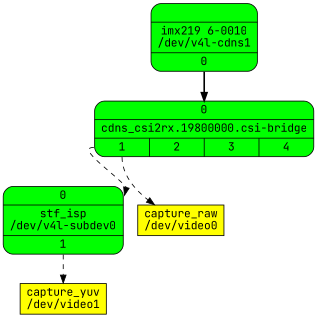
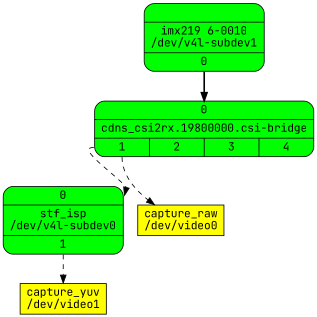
(204, 43) -> (204, 43)
